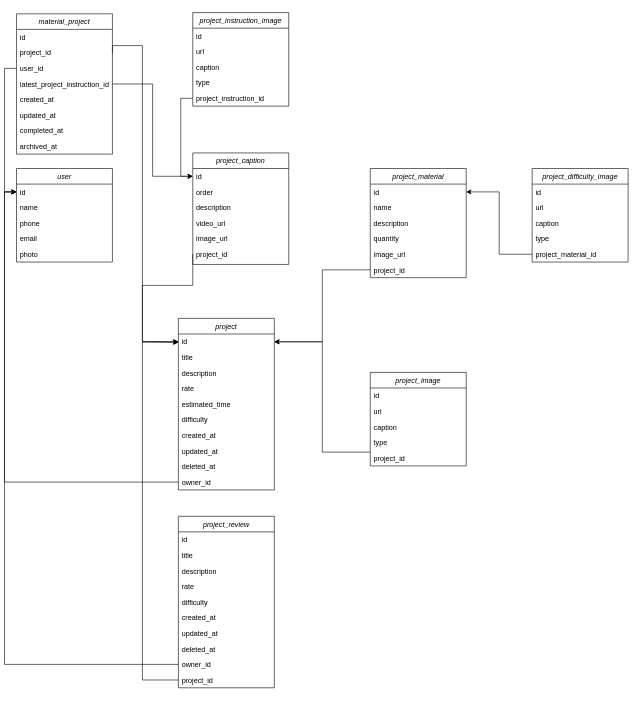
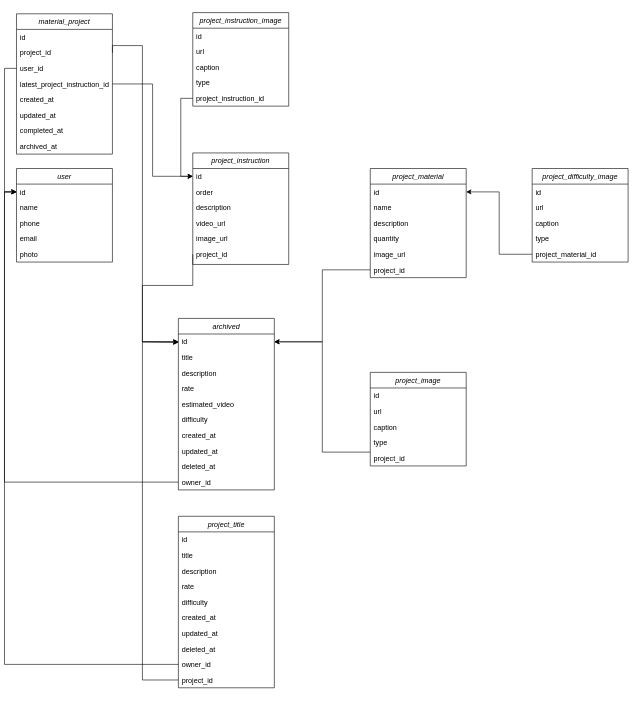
(241, 161) -> (241, 161)
(226, 326) -> (226, 326)
(208, 404) -> (210, 404)
(226, 524) -> (226, 524)
